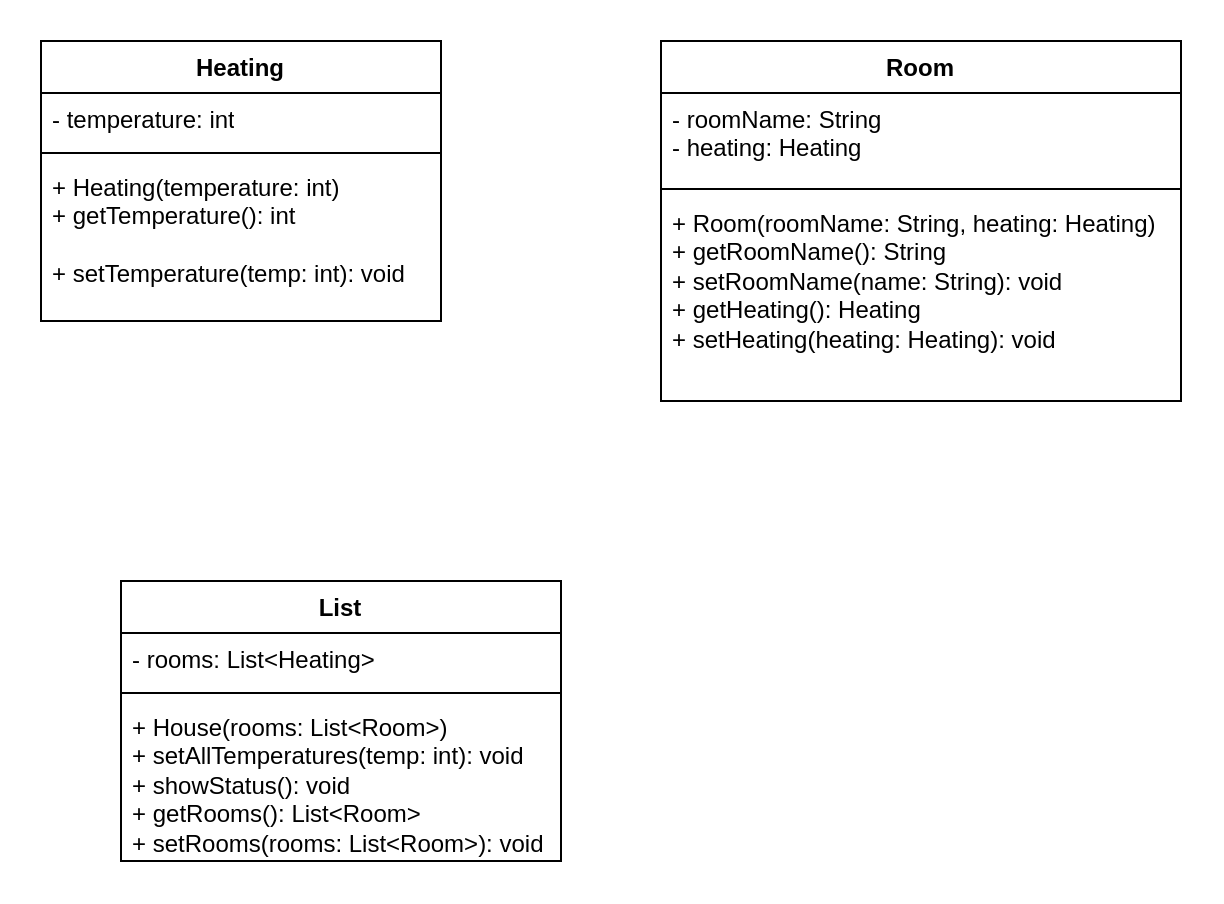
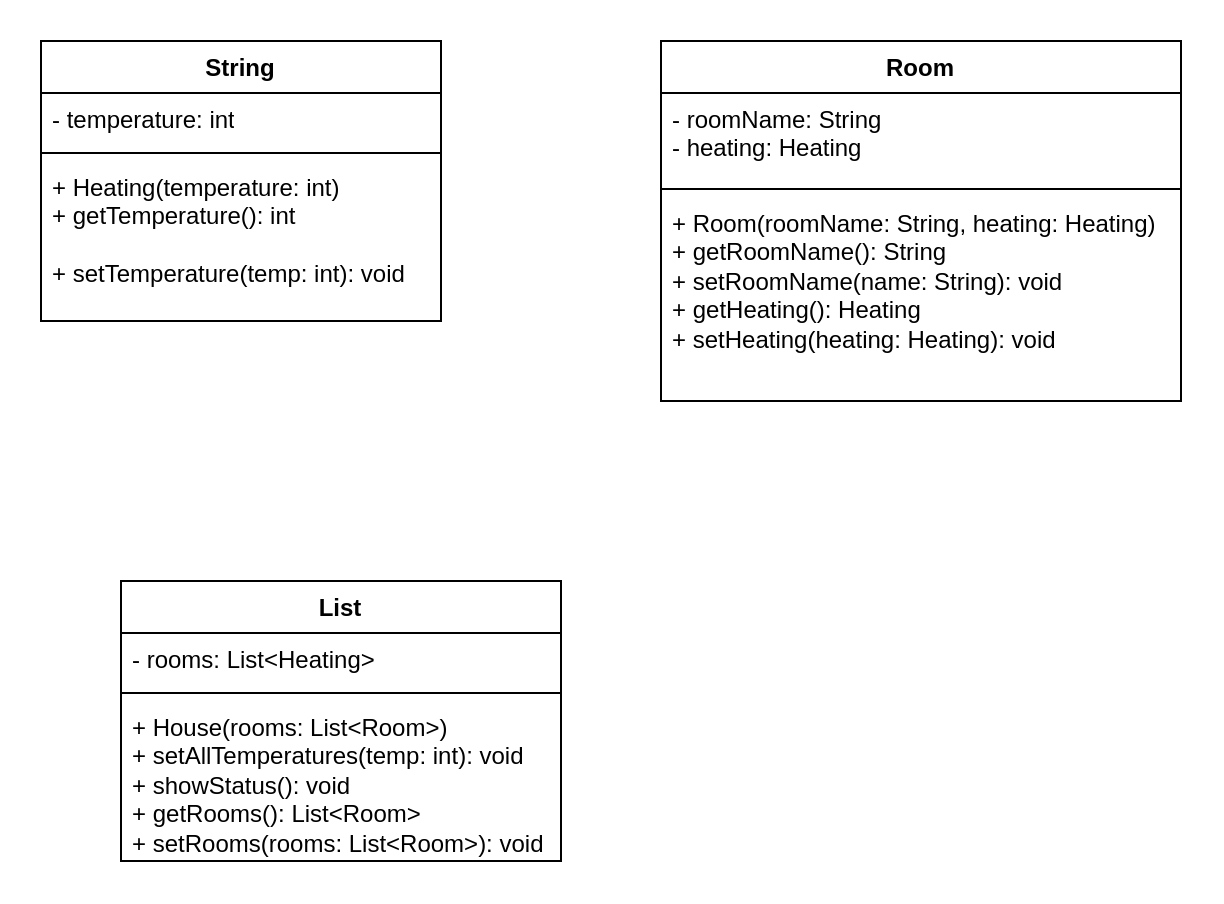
(241, 69) -> (241, 69)
